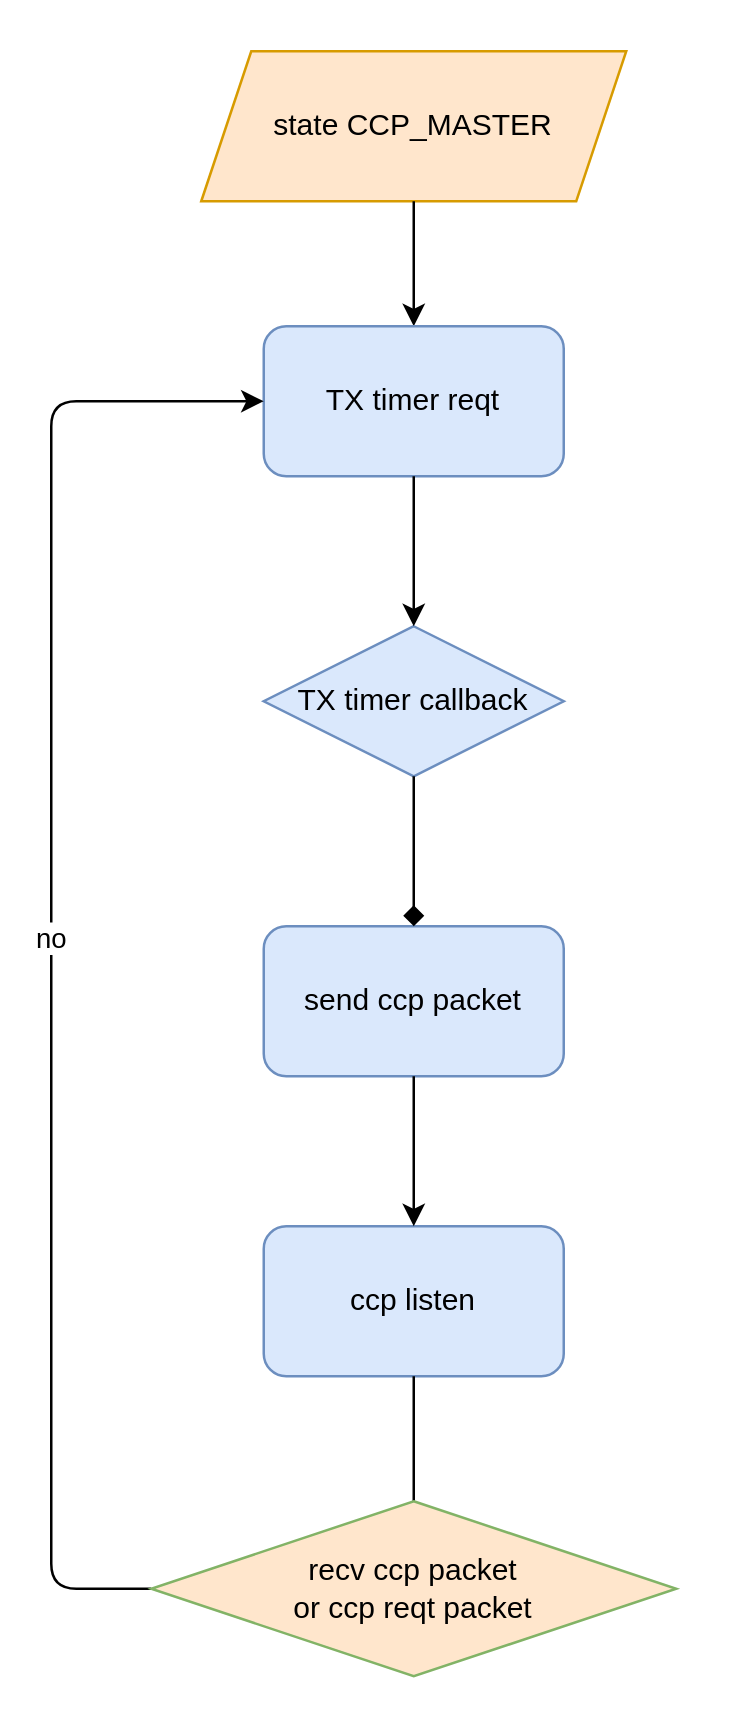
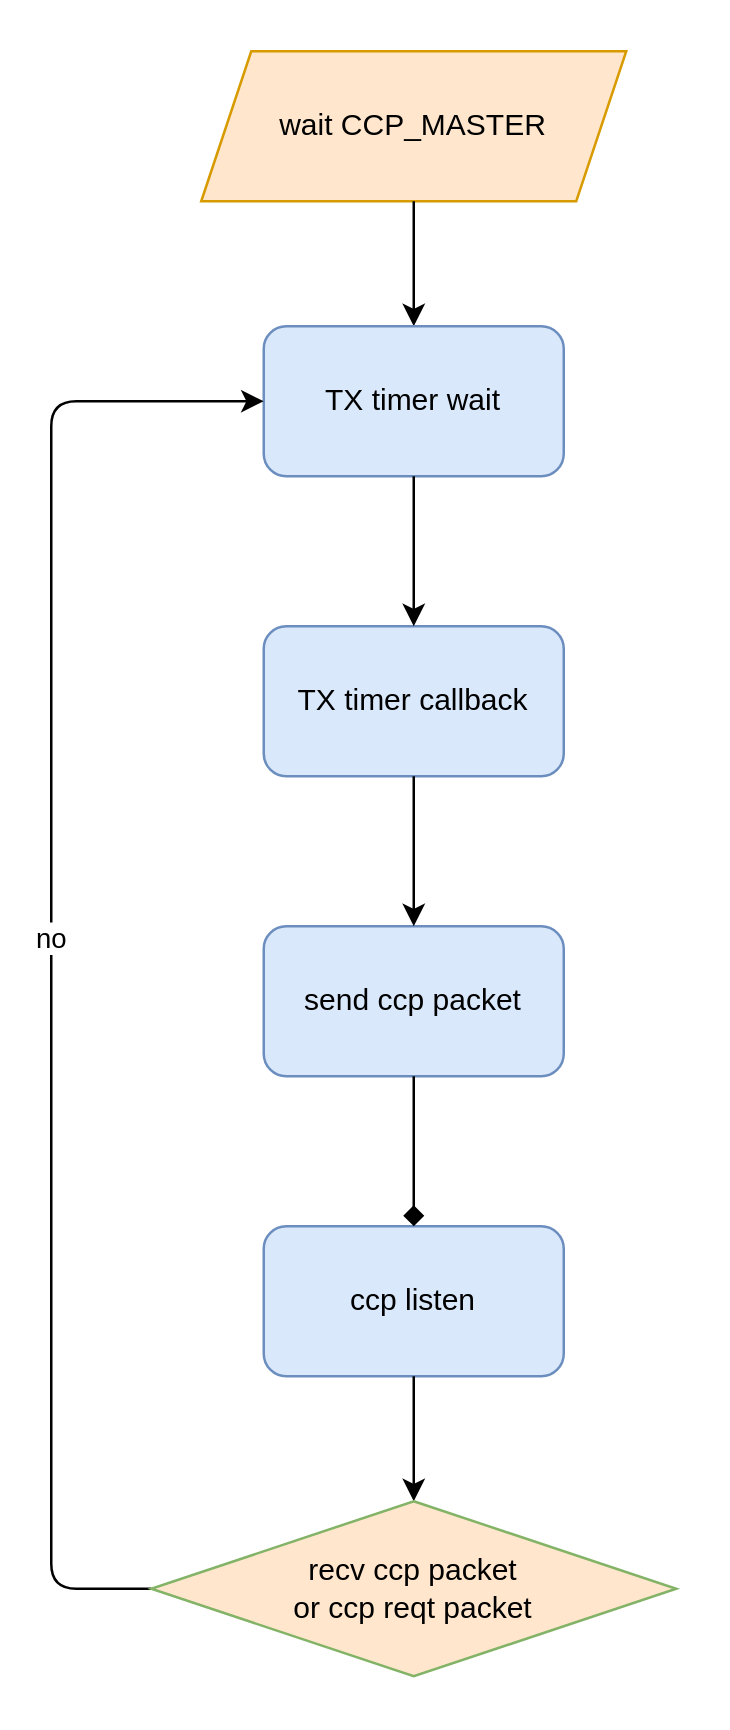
(414, 126) -> (414, 126)
(414, 401) -> (414, 401)
(414, 701) -> (414, 701)
(414, 906) -> (414, 907)
(414, 1207) -> (414, 1206)
(414, 1490) -> (414, 1483)
